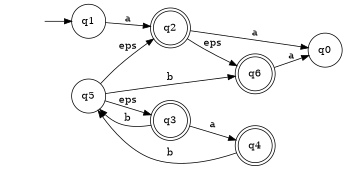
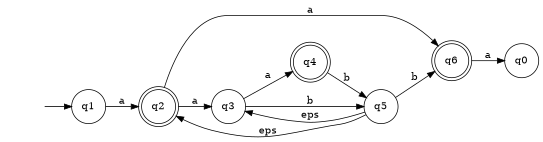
(246, 39) -> (191, 107)
(213, 43) -> (310, 10)
(170, 120) -> (229, 107)
